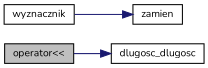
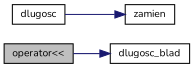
(39, 14) -> (39, 14)
(158, 54) -> (150, 54)
